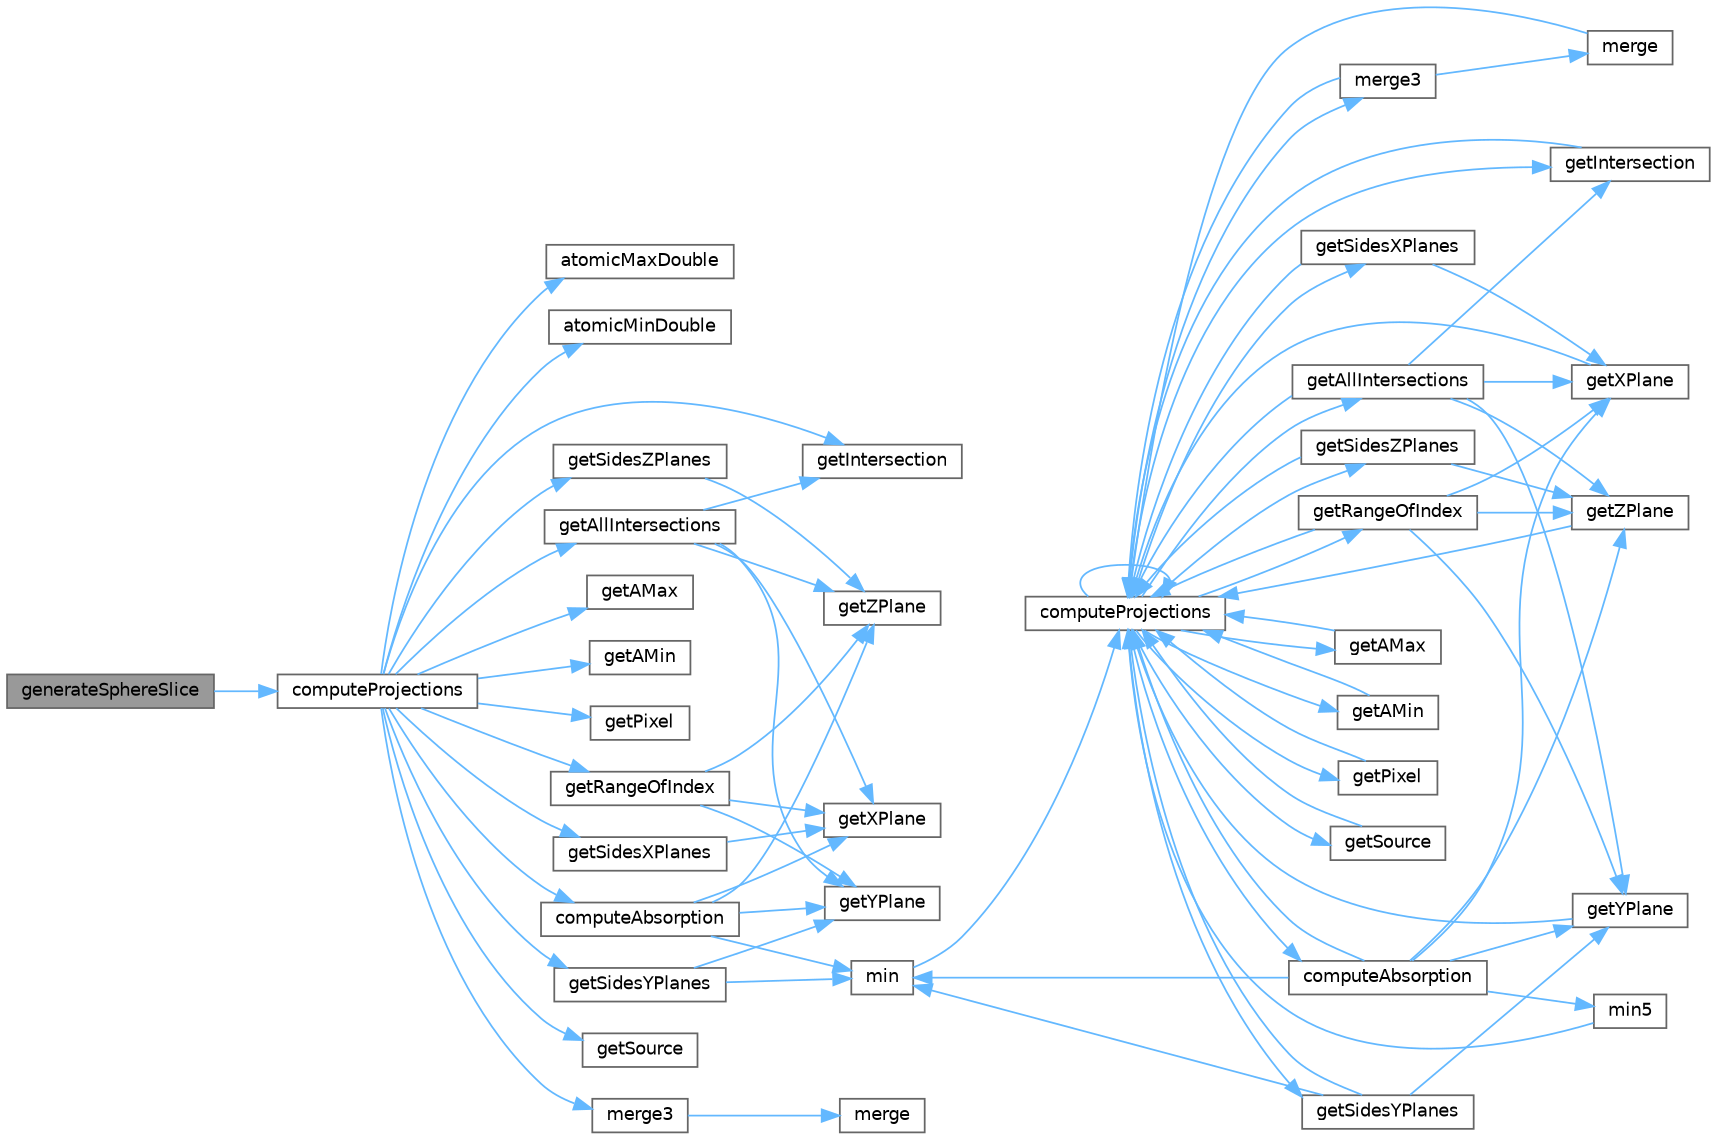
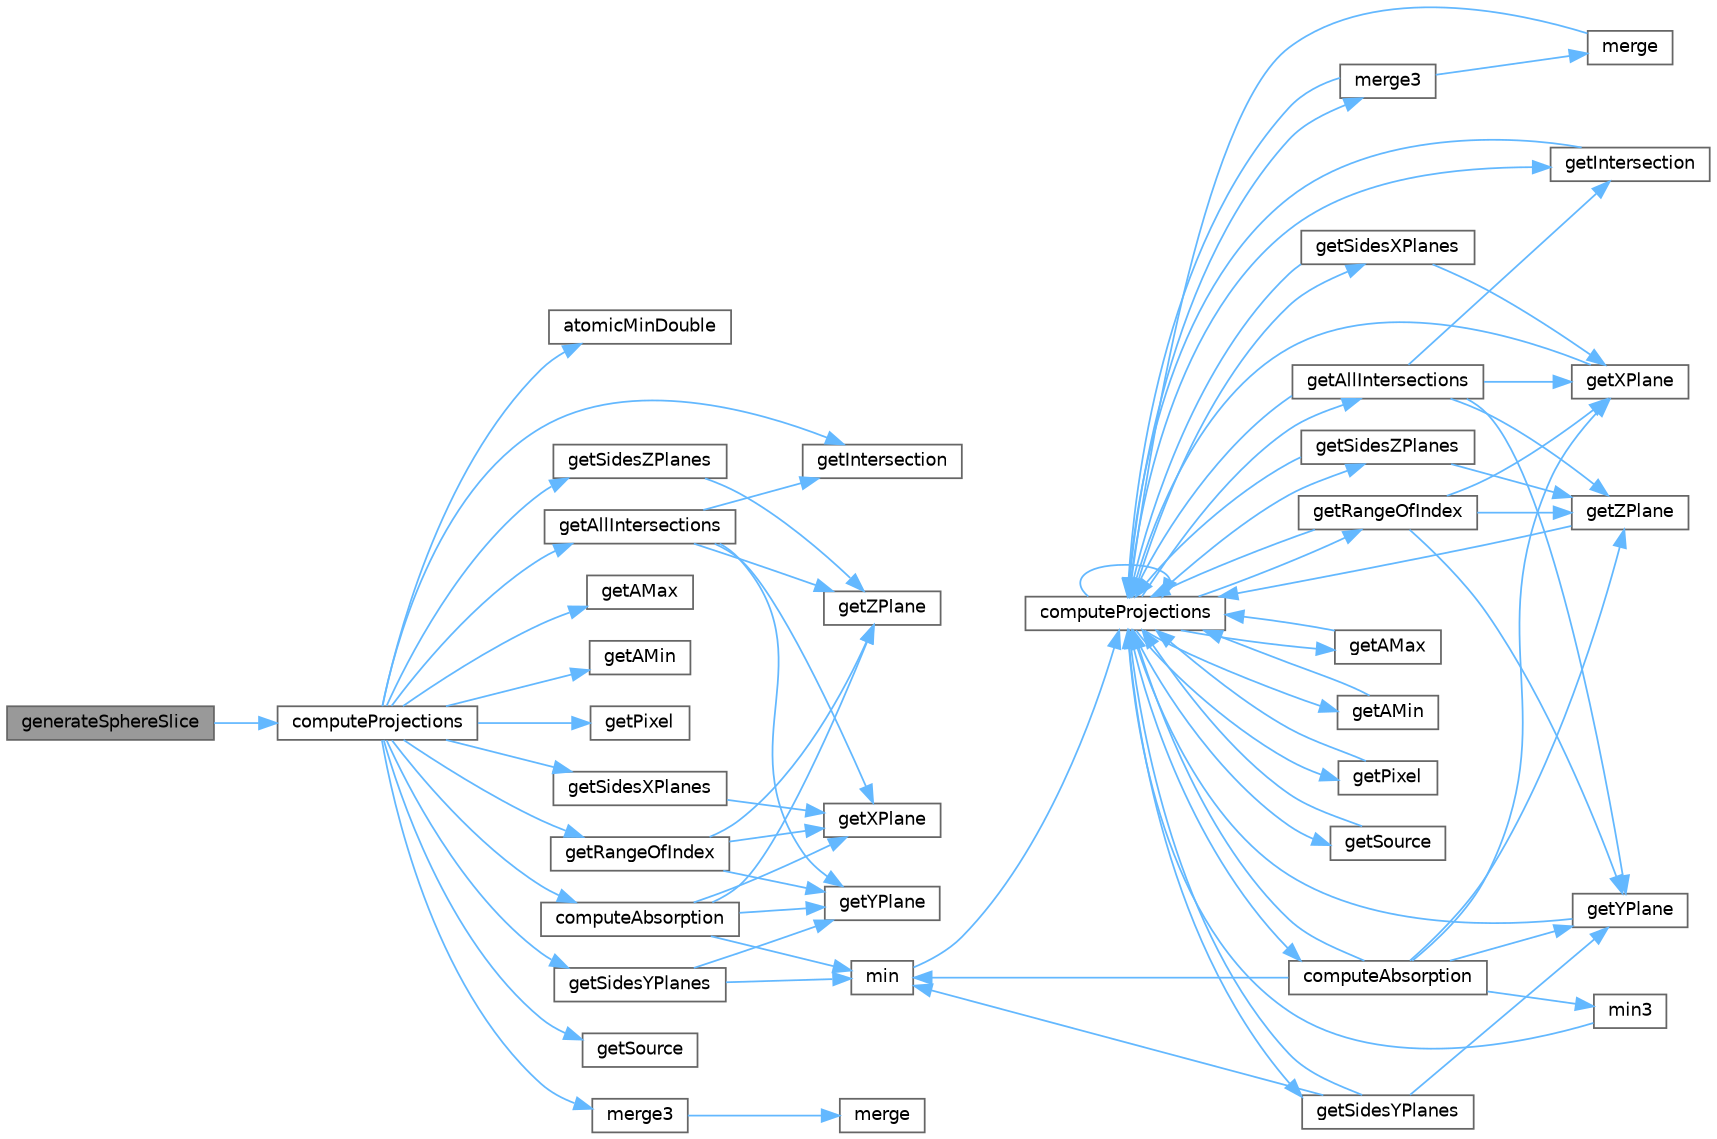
(640, 262) -> none
(1630, 1011) -> (1630, 1011)
